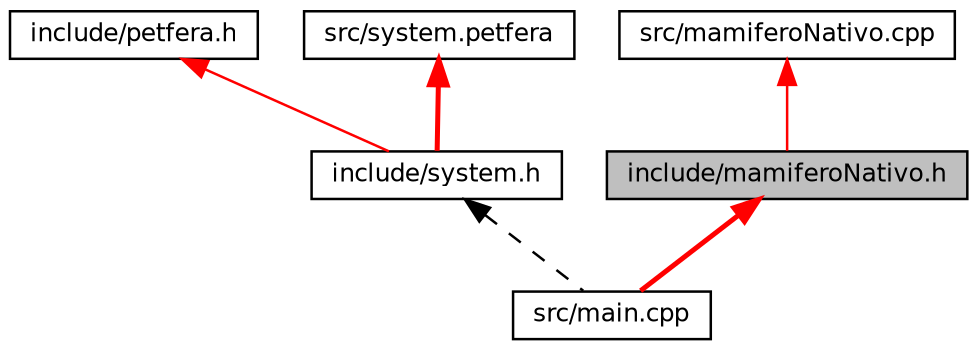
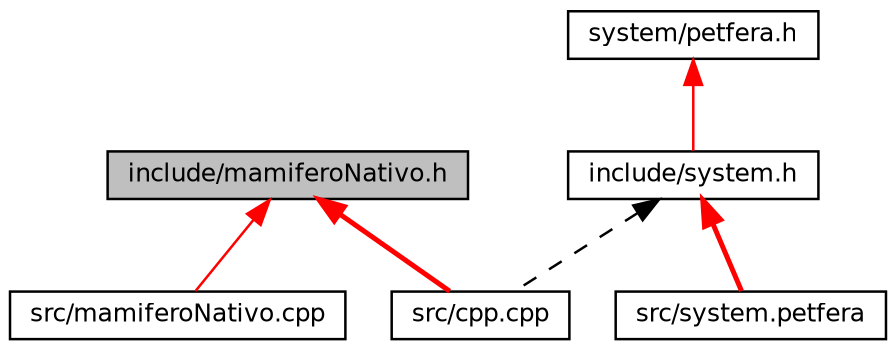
(134, 35) -> (693, 35)
(438, 118) -> (727, 257)
(787, 118) -> (224, 255)
(612, 315) -> (481, 315)
